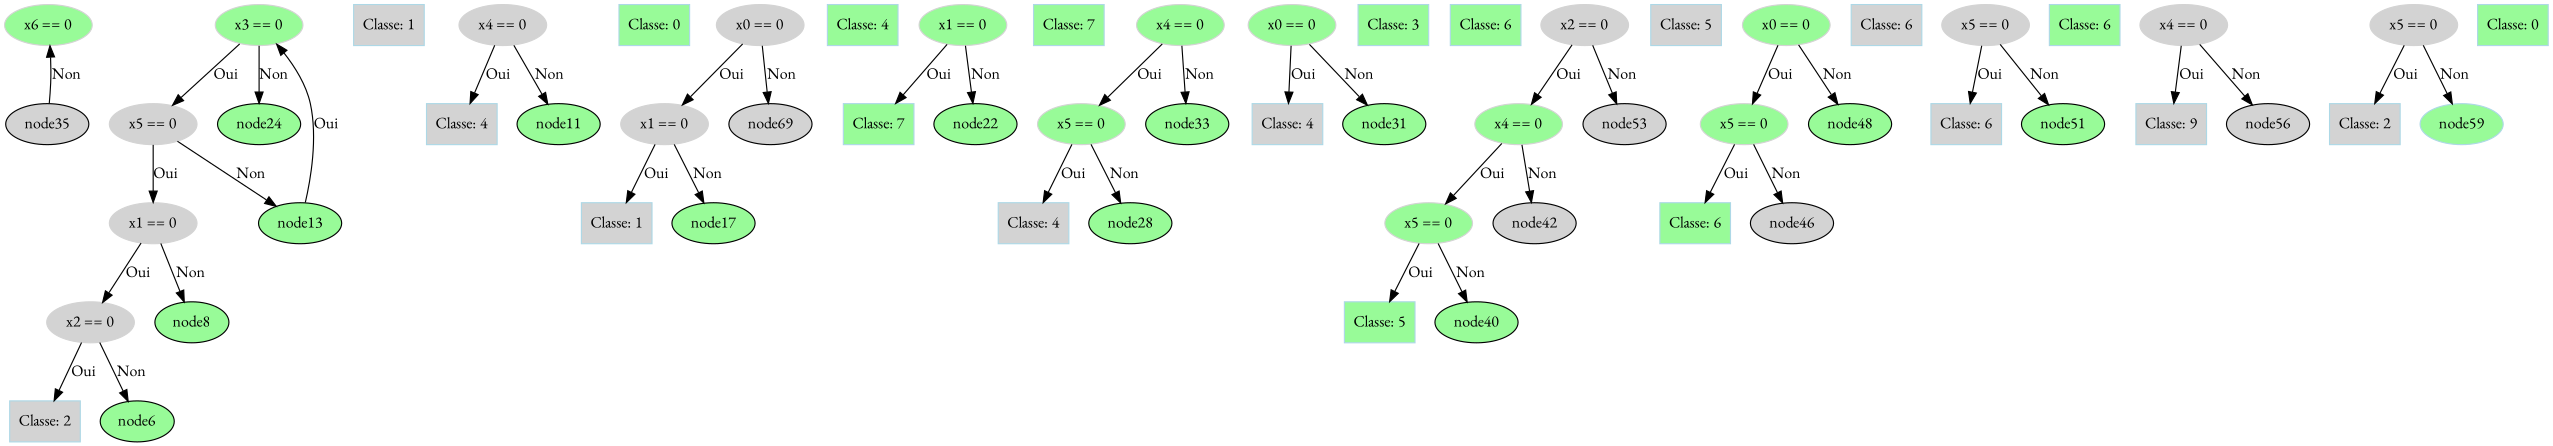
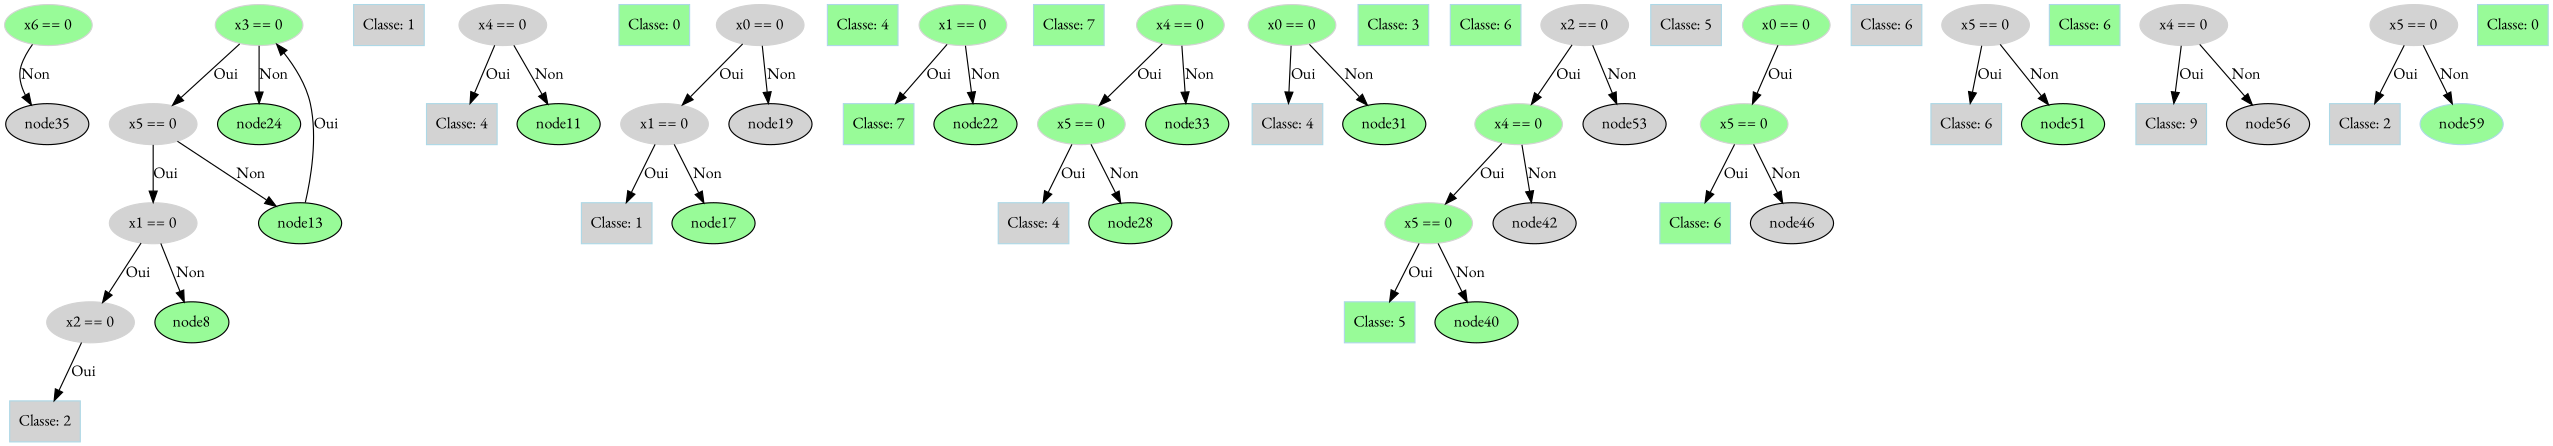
(51, 80) -> (20, 69)
(770, 124) -> (770, 124)
(1850, 124) -> none
(137, 421) -> none
